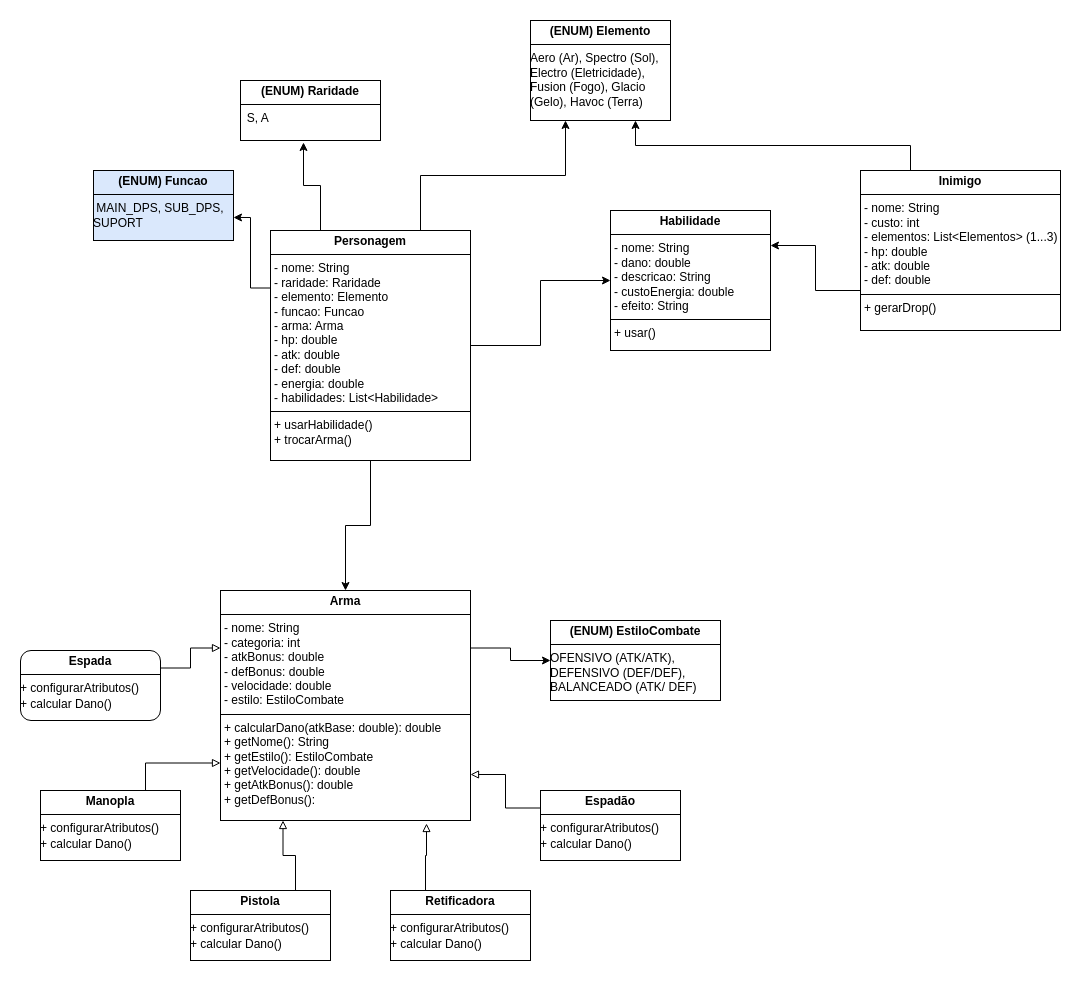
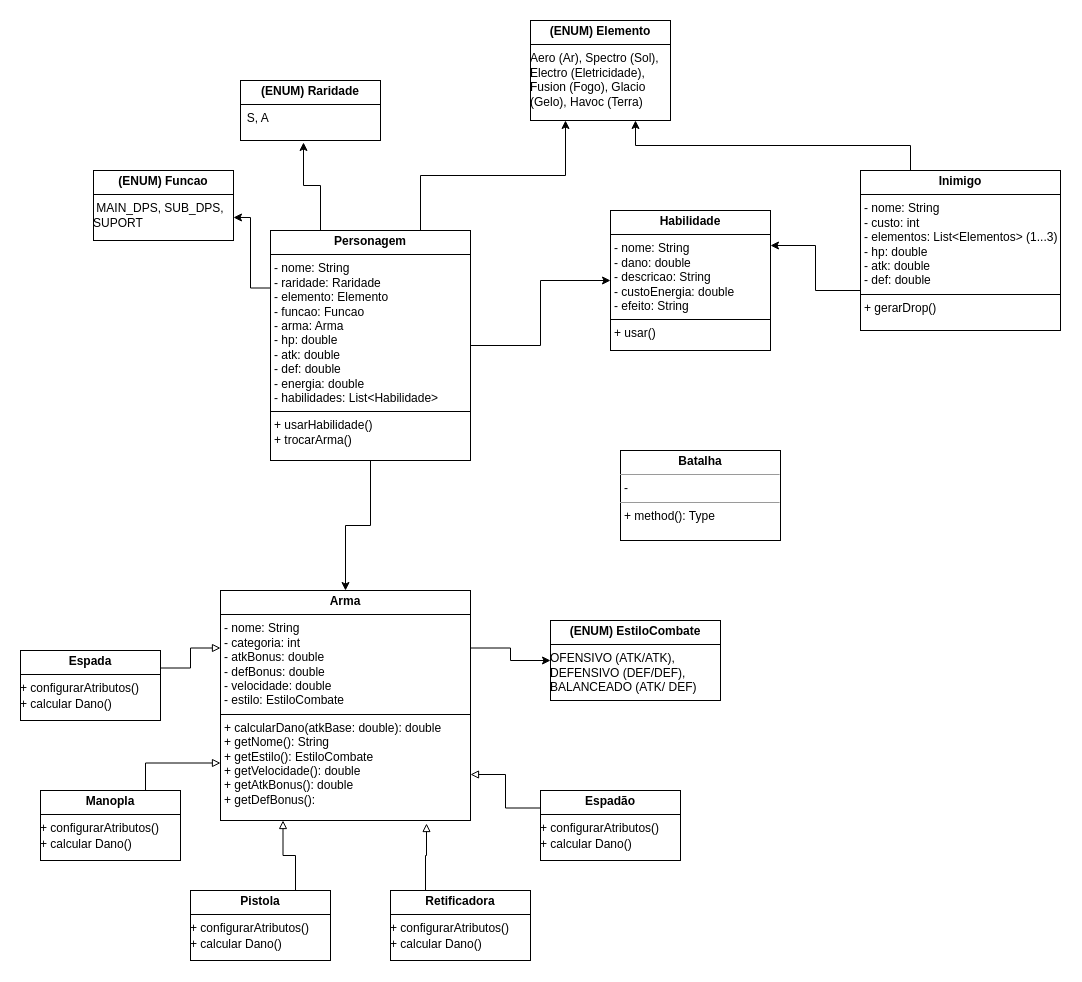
(164, 206) -> (164, 206)
none -> (701, 496)
(91, 686) -> (91, 686)
